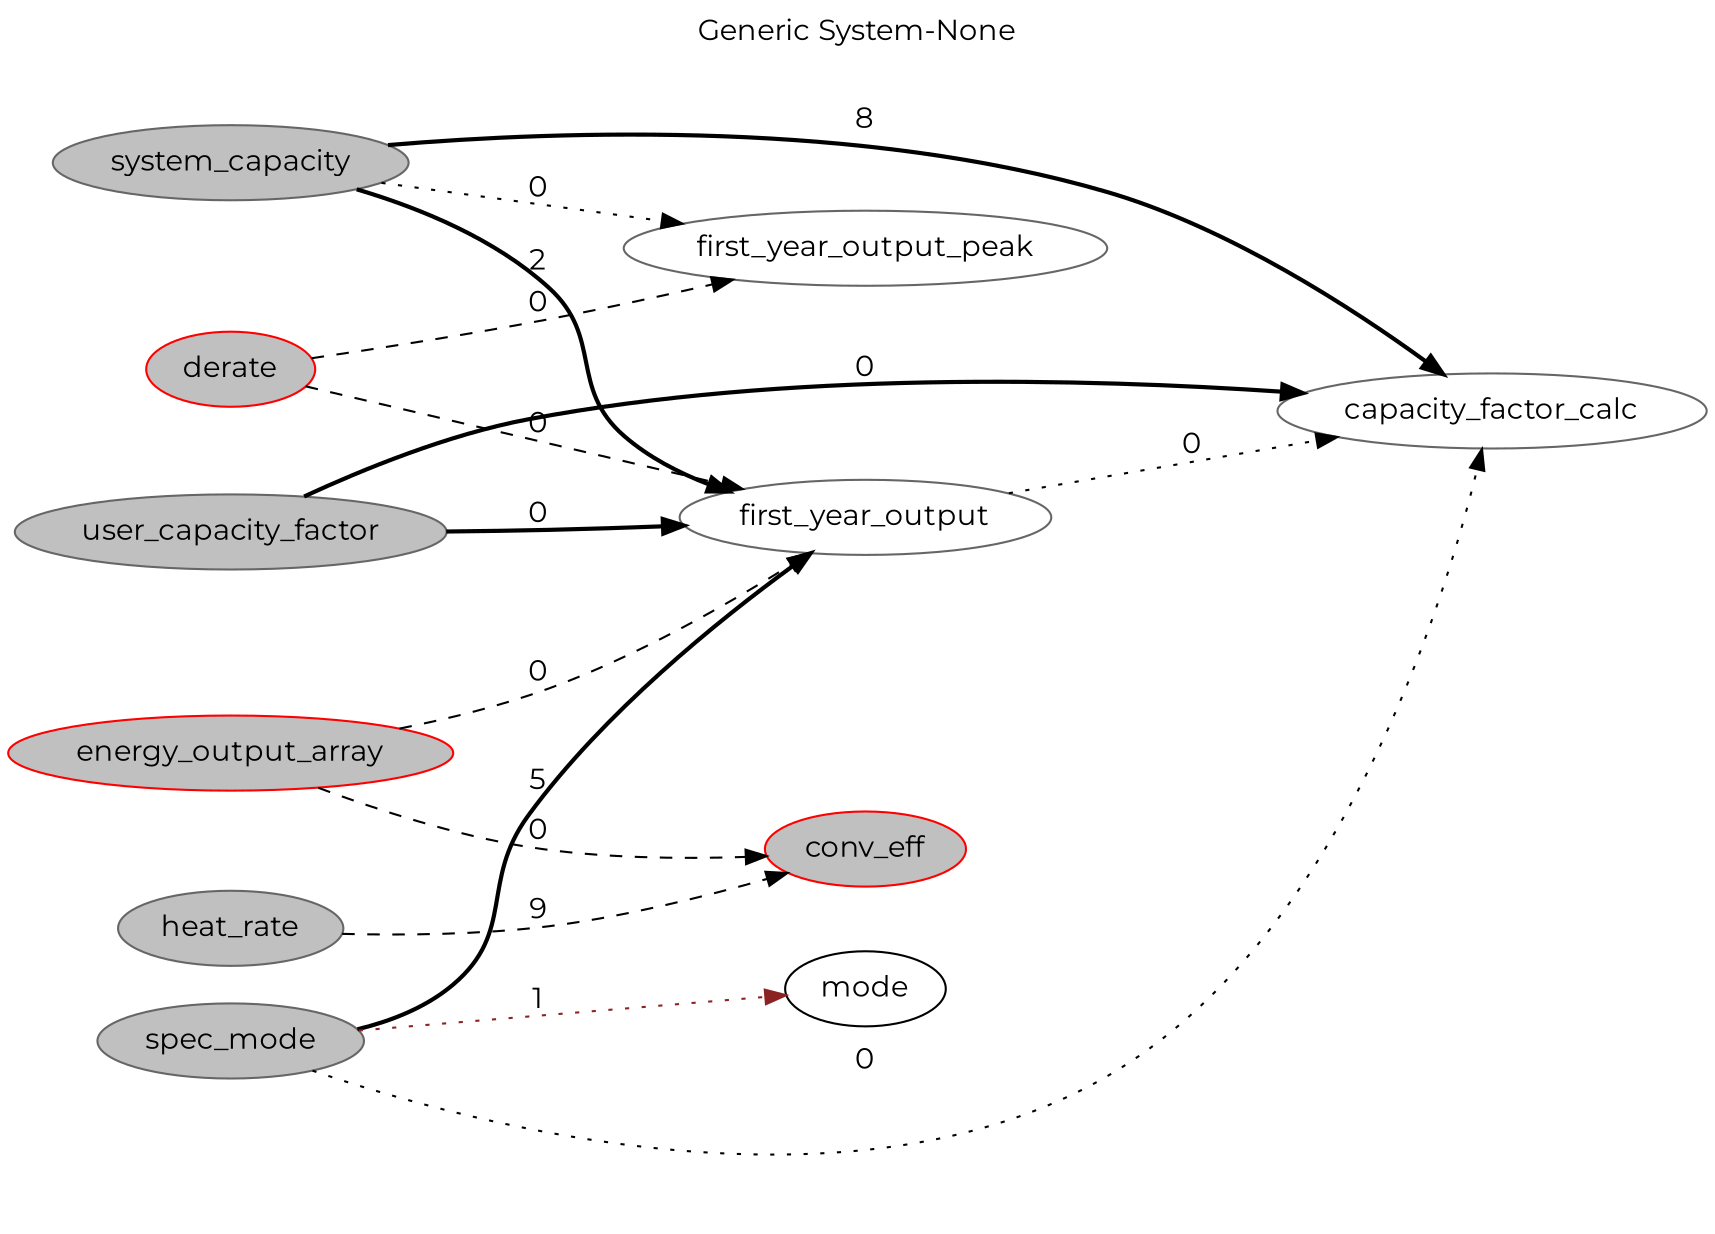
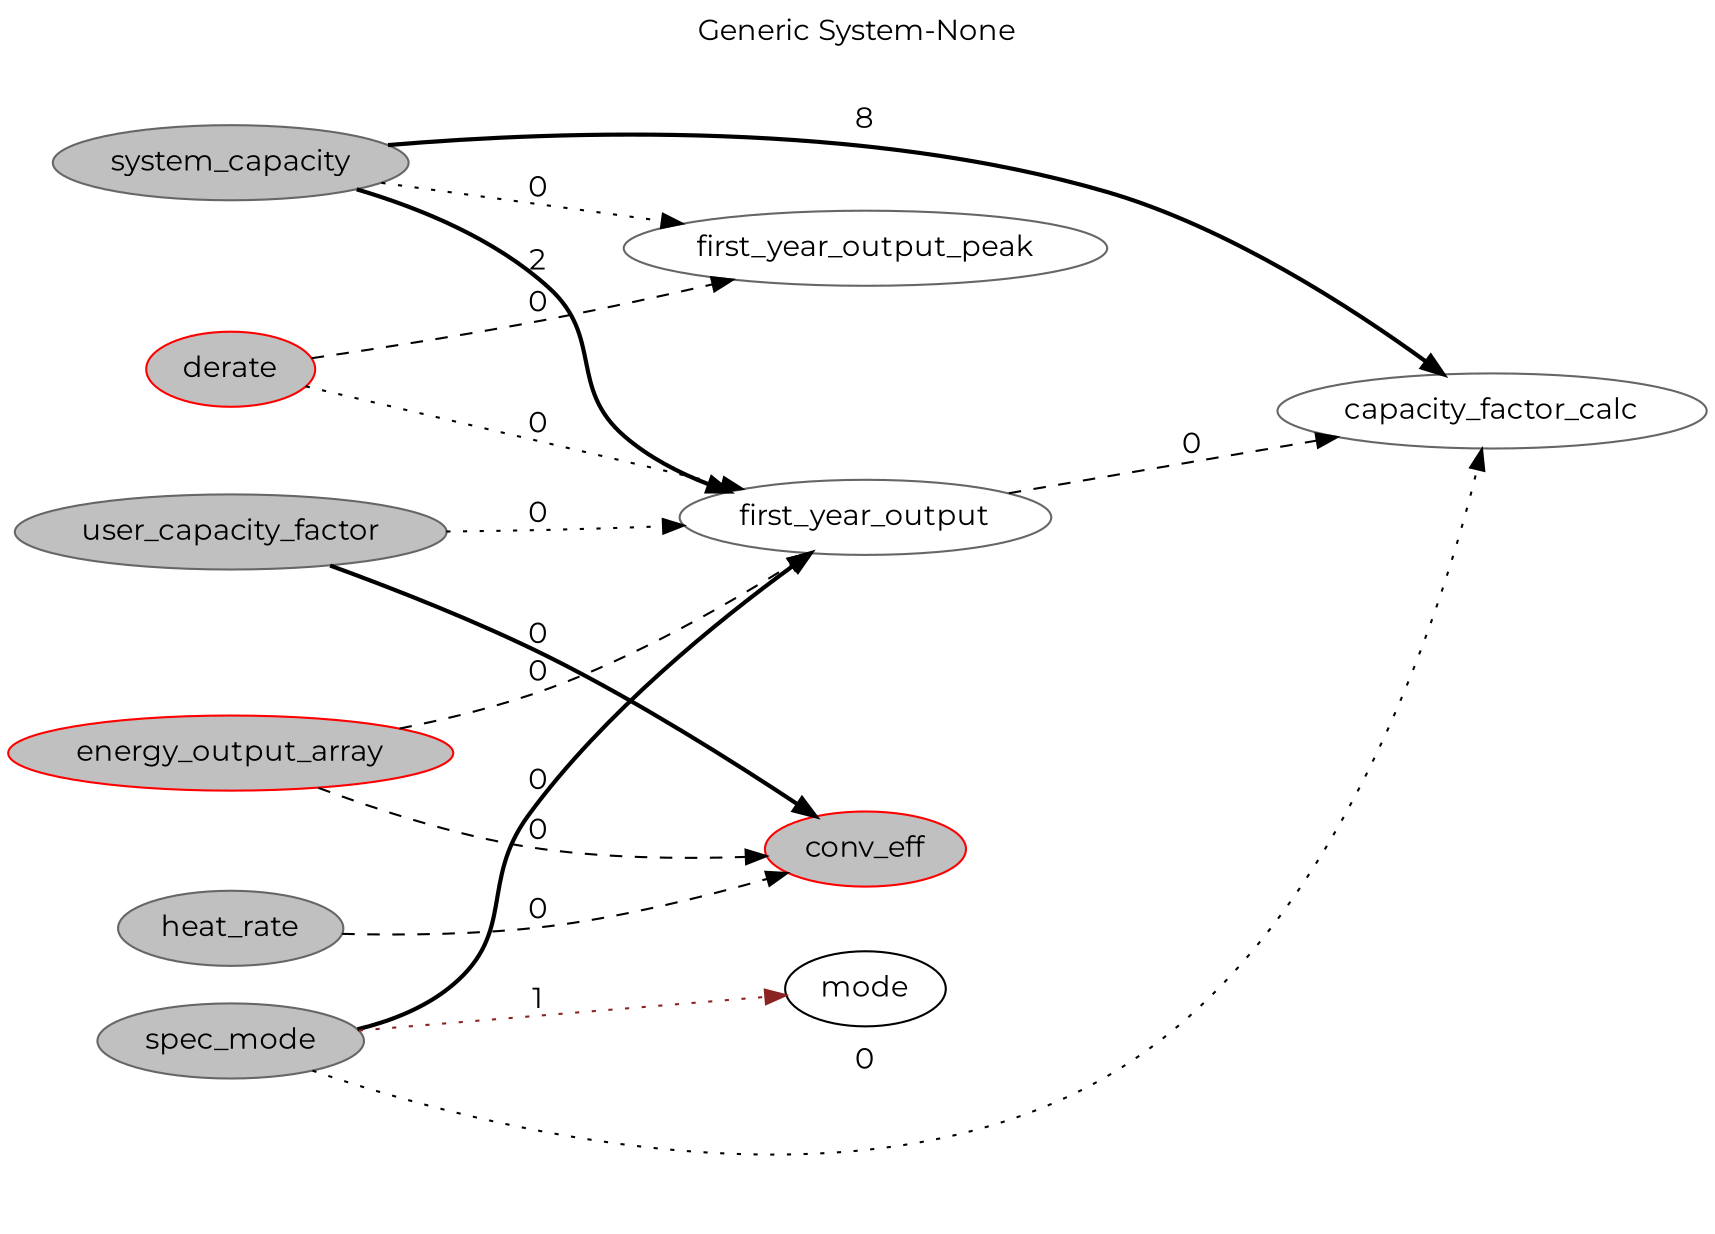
(785, 389) -> (560, 663)
(524, 438) -> (514, 435)
(1163, 467) -> (1163, 467)
(555, 530) -> (555, 530)
(539, 781) -> (539, 781)
(539, 911) -> (539, 911)
